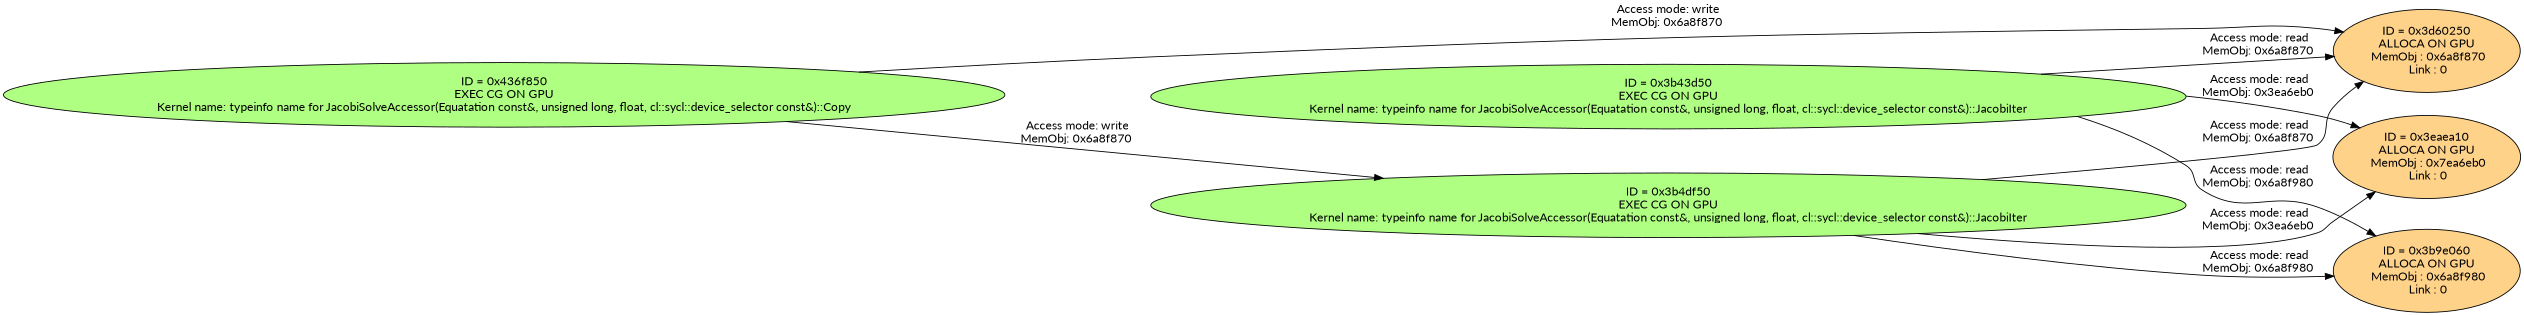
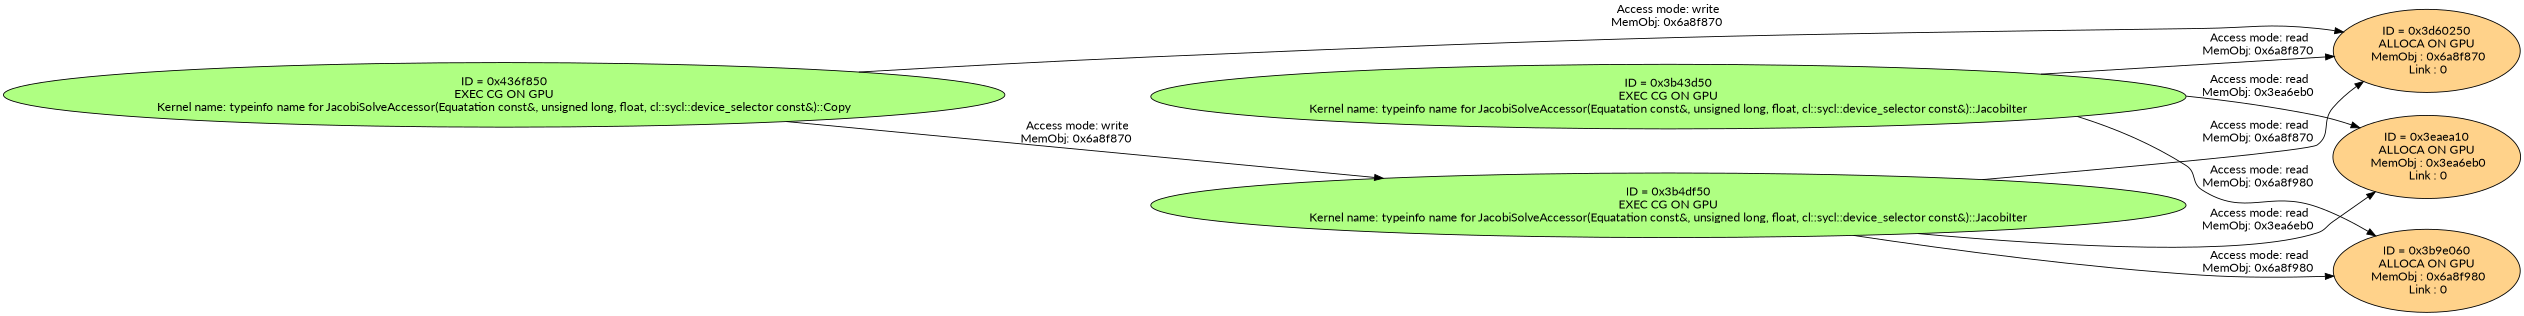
(2427, 157) -> (2427, 157)
